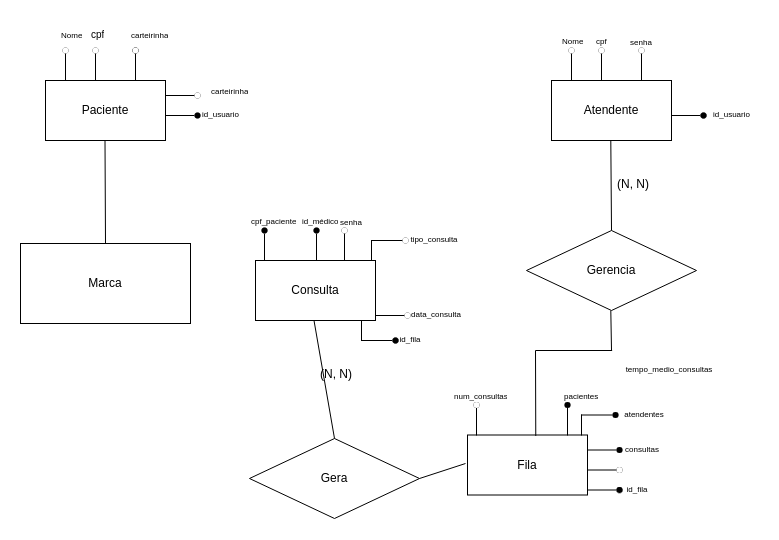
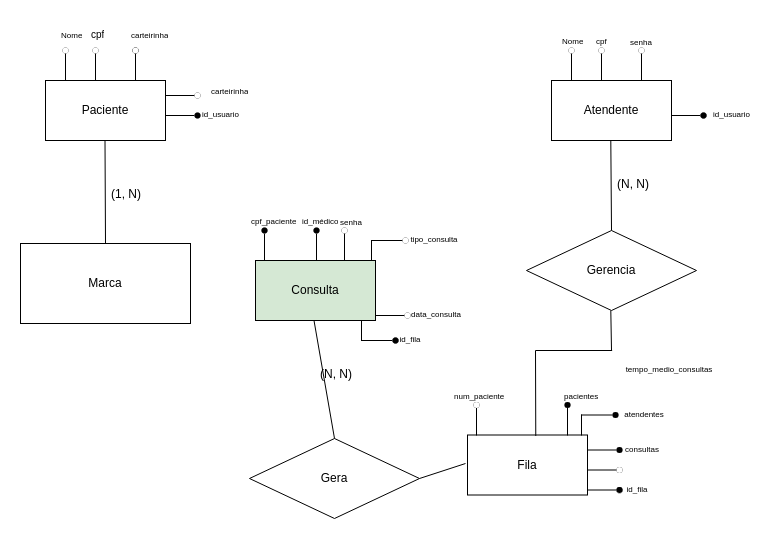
none -> (126, 196)
(316, 291) -> (316, 291)
(481, 402) -> (480, 397)
